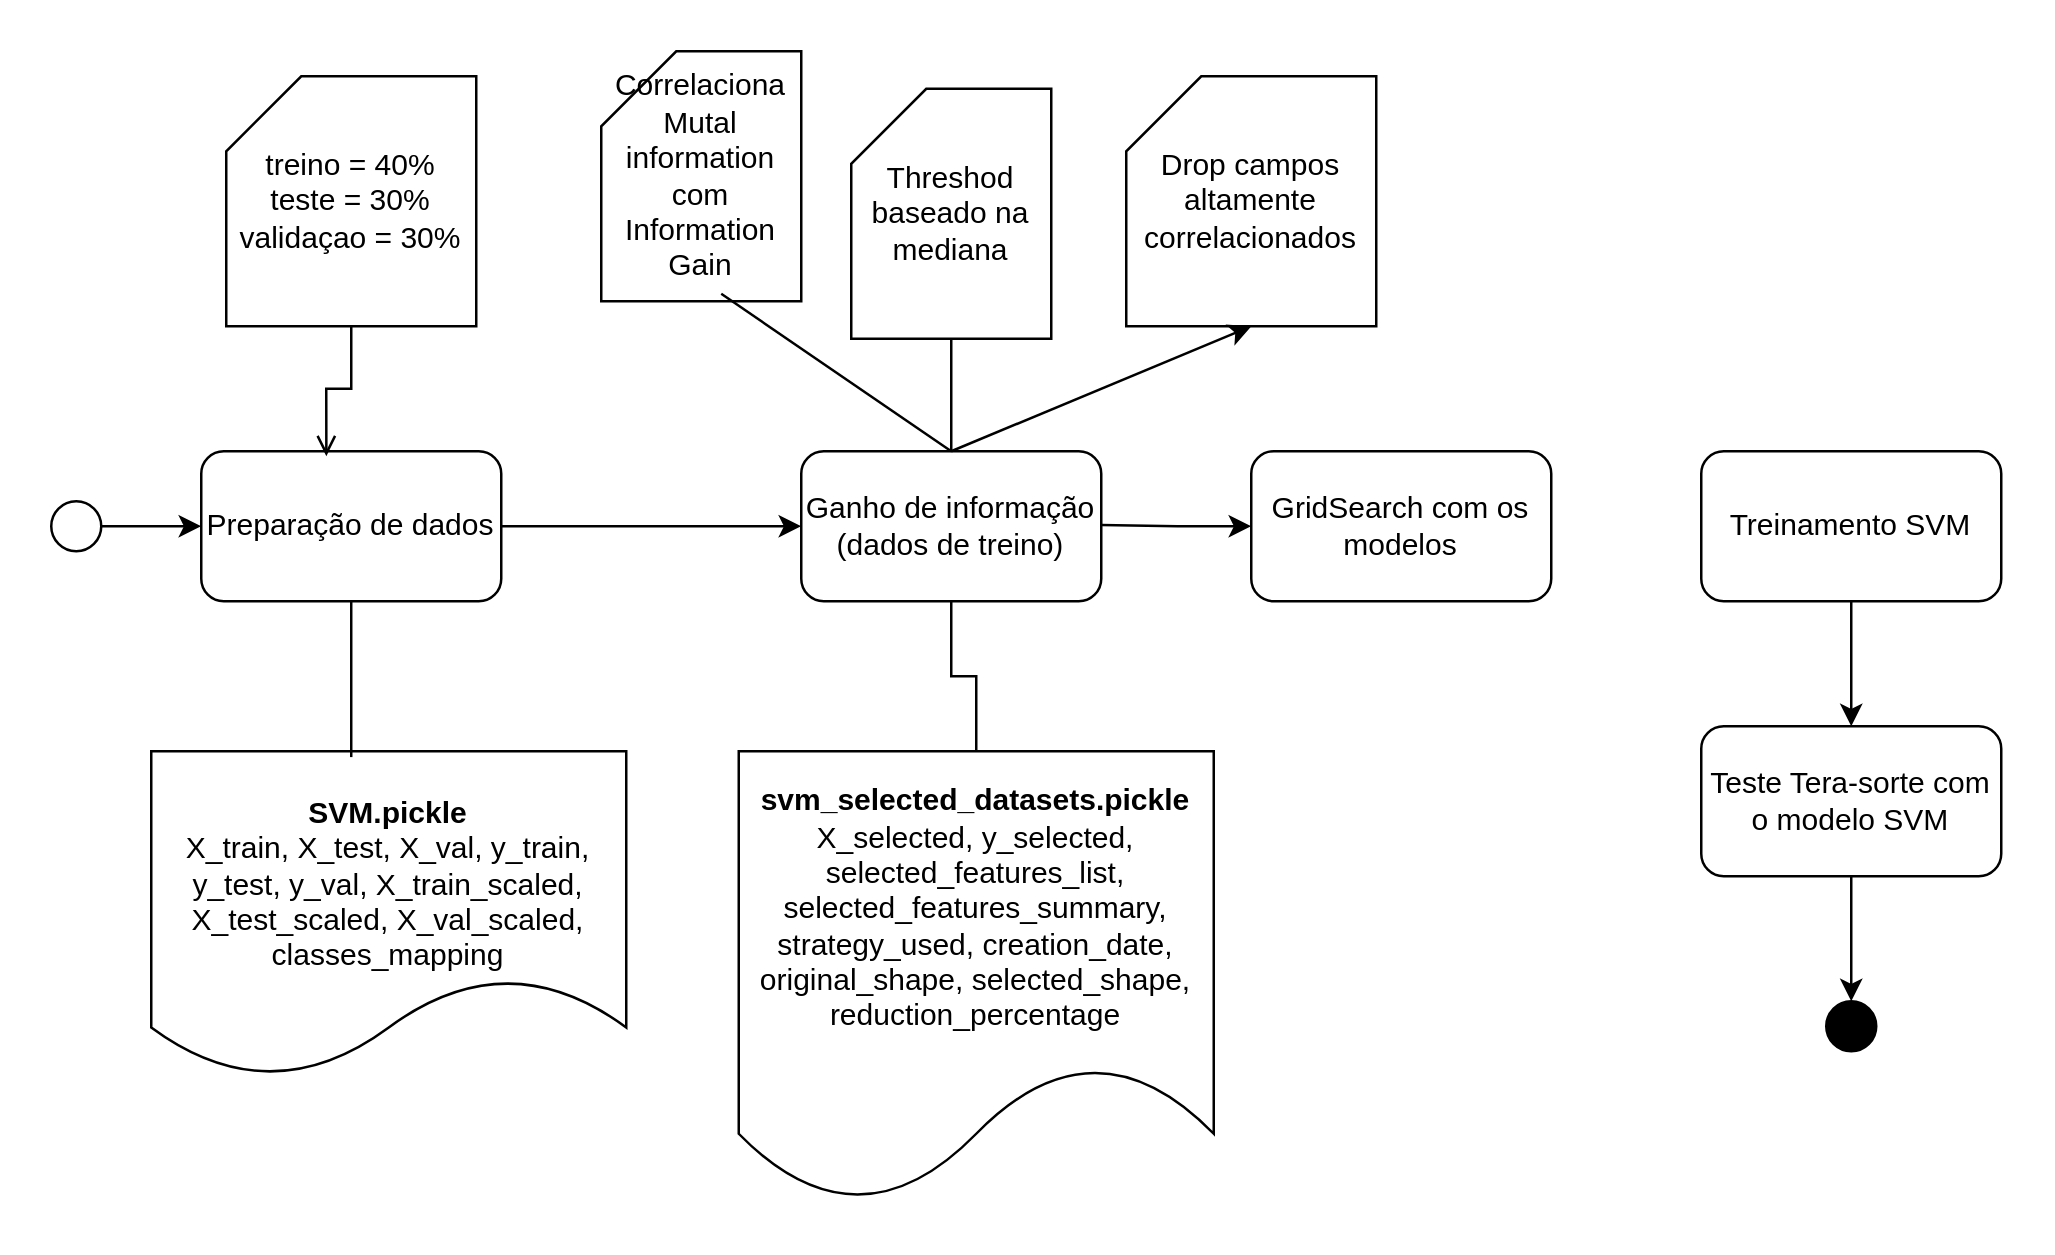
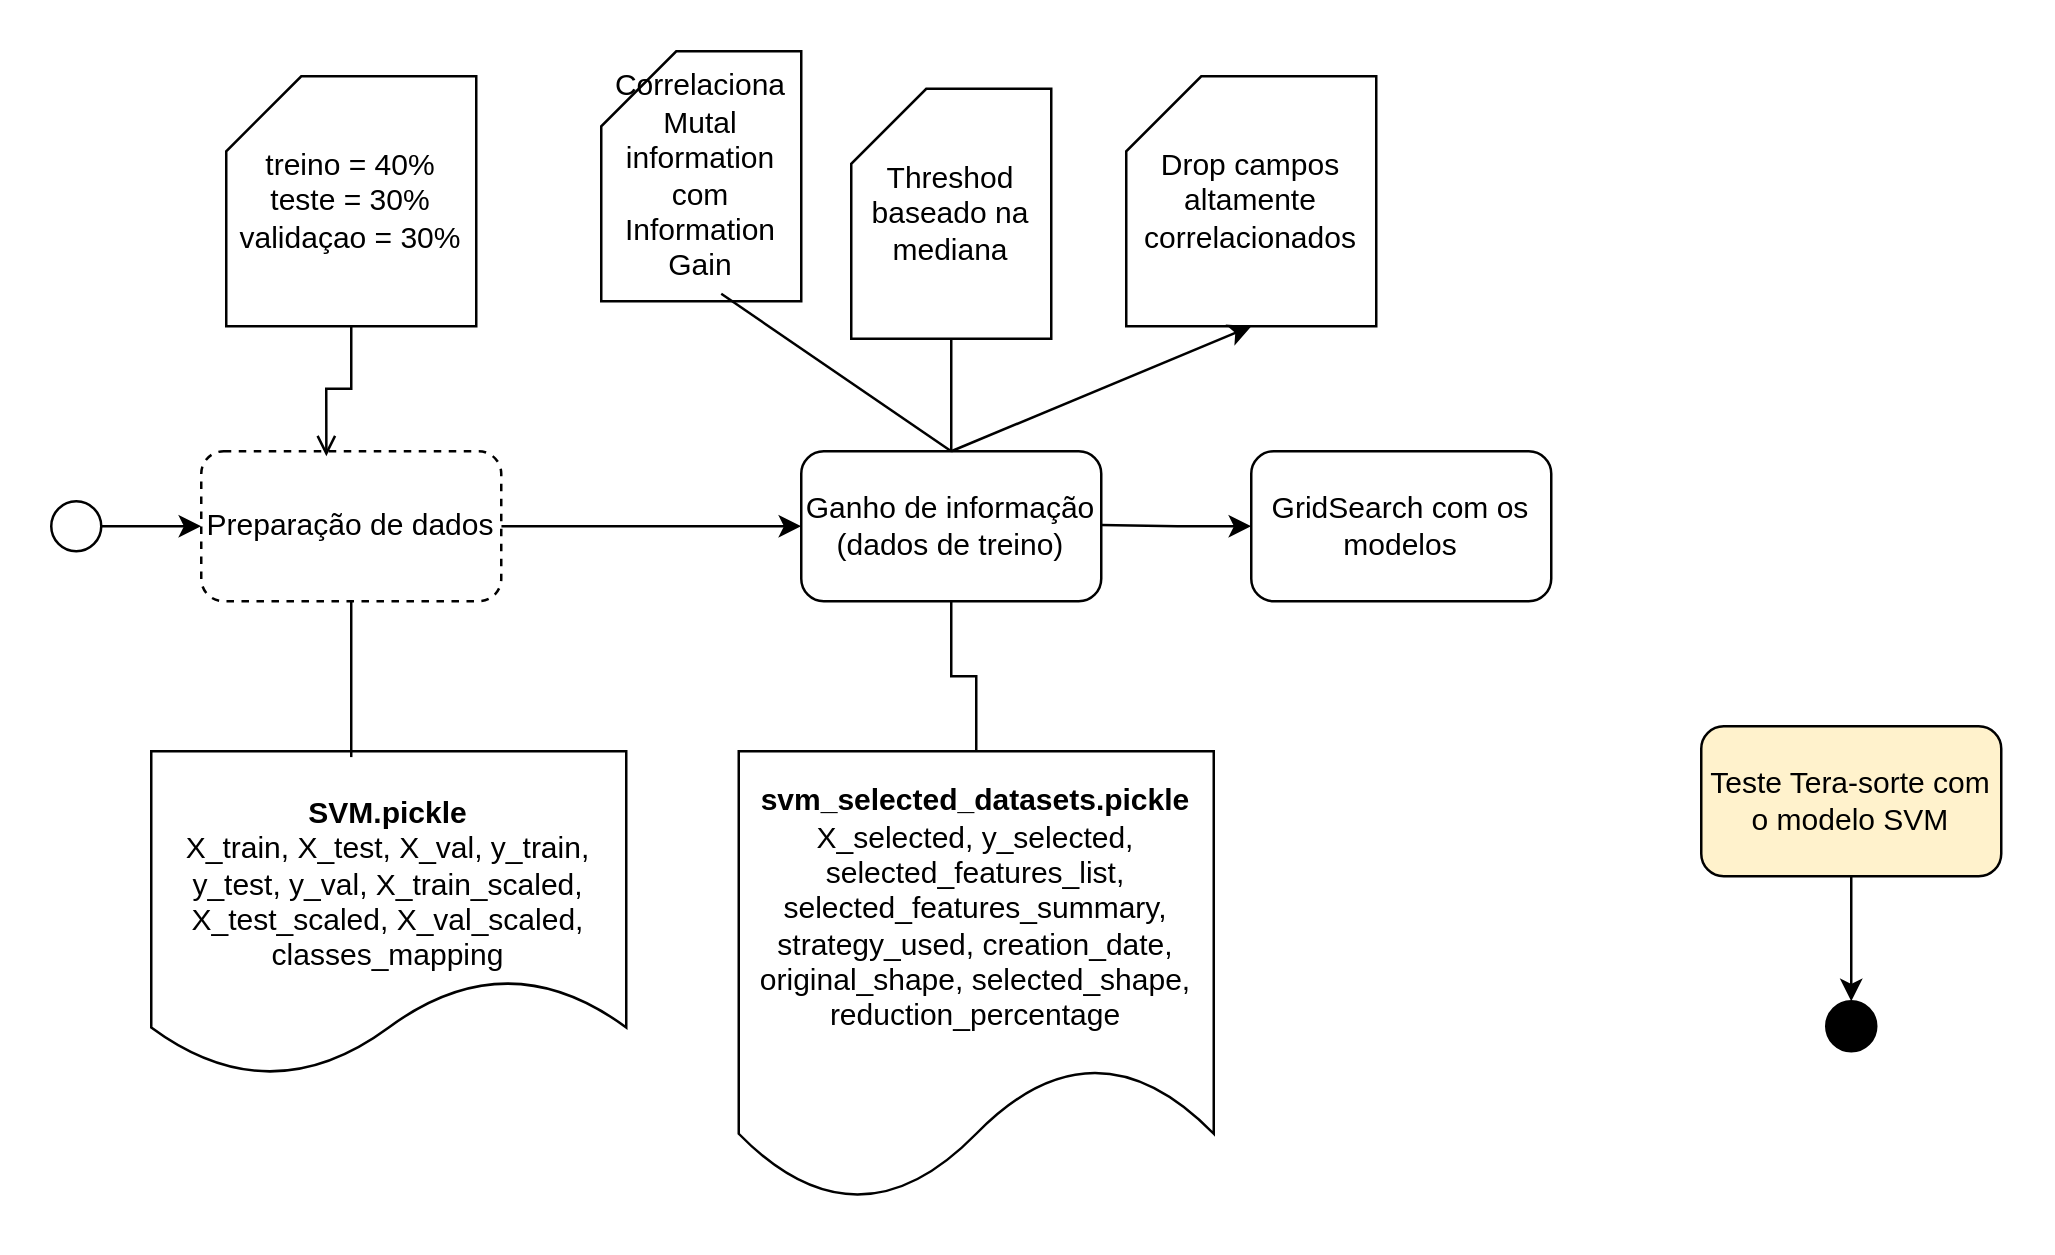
(351, 526) -> (351, 526)
(1851, 526) -> none
(1851, 655) -> none
(1851, 801) -> (1851, 801)
